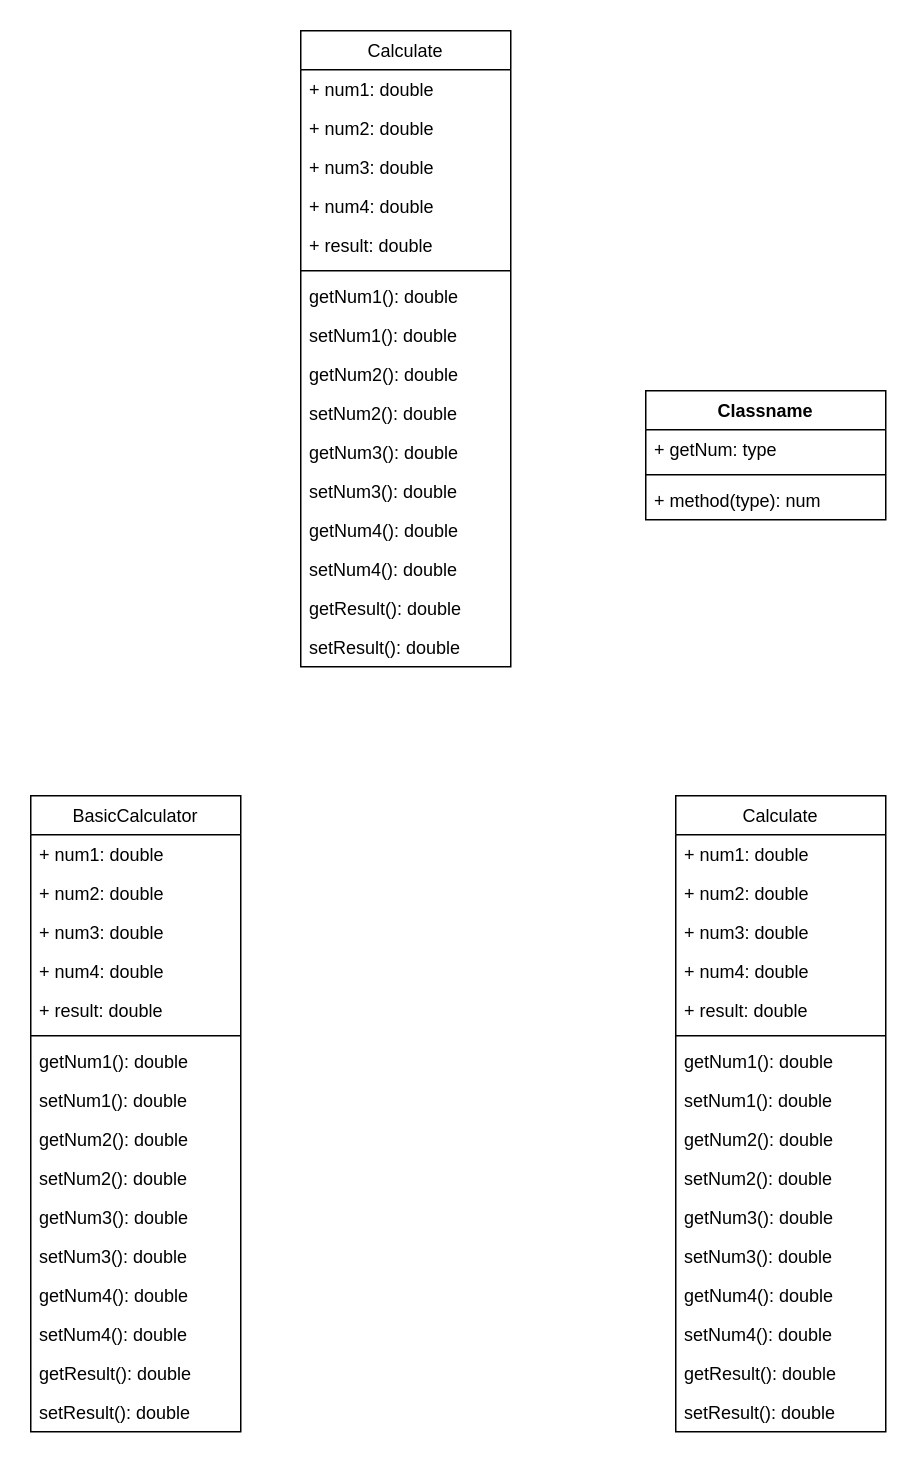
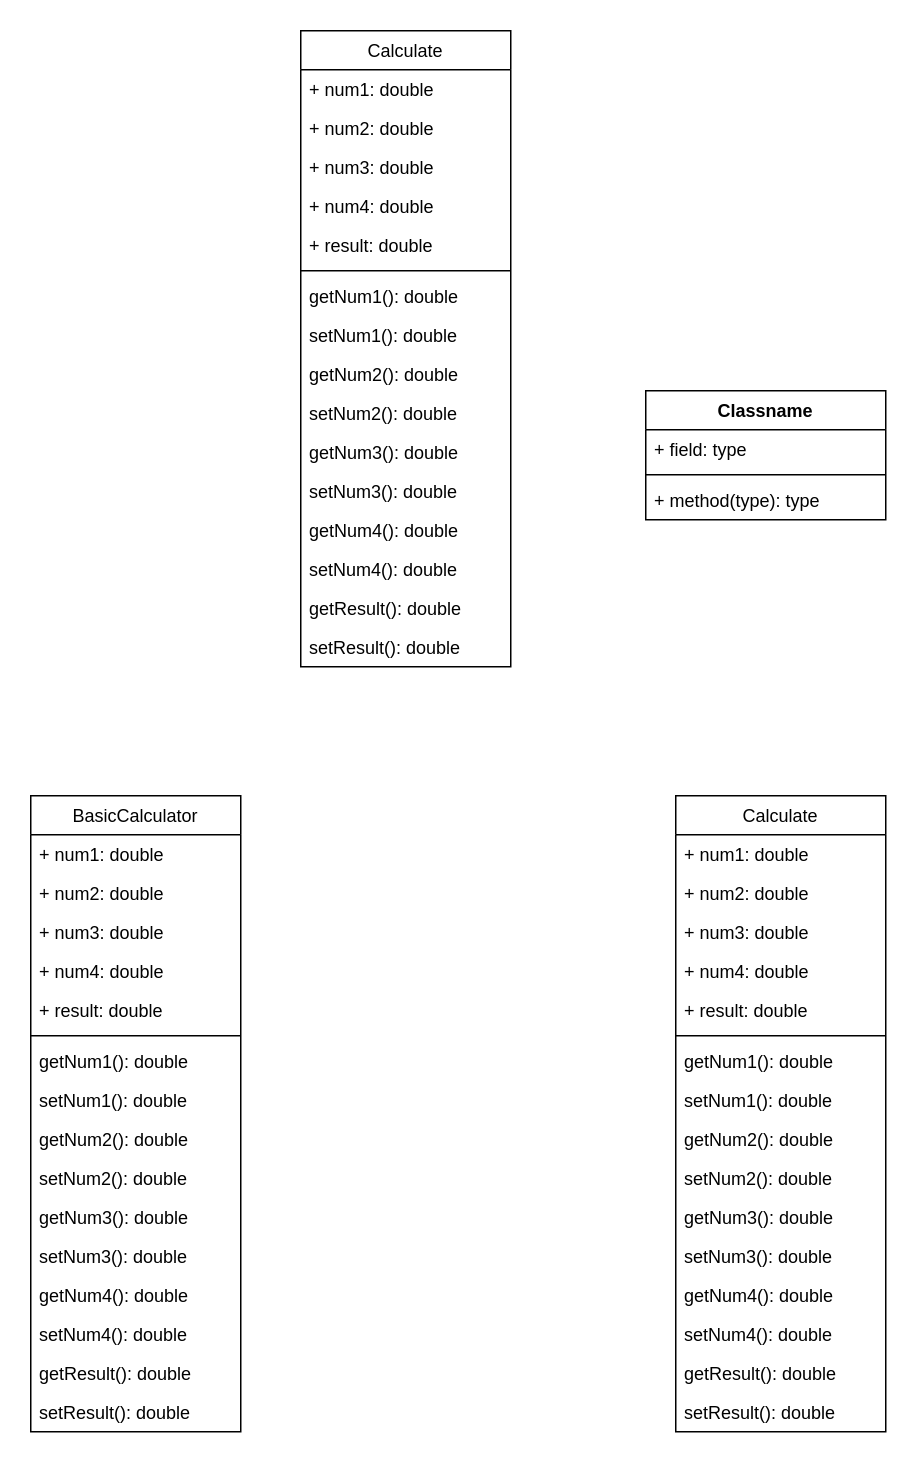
(718, 450) -> (708, 450)
(743, 501) -> (748, 501)
